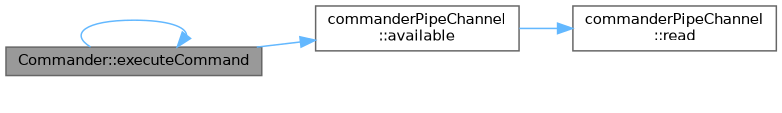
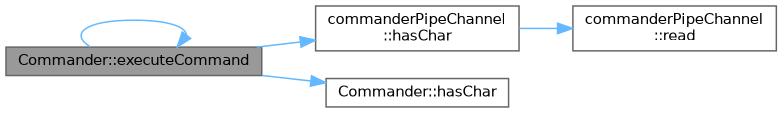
(417, 28) -> (417, 28)
none -> (417, 93)
